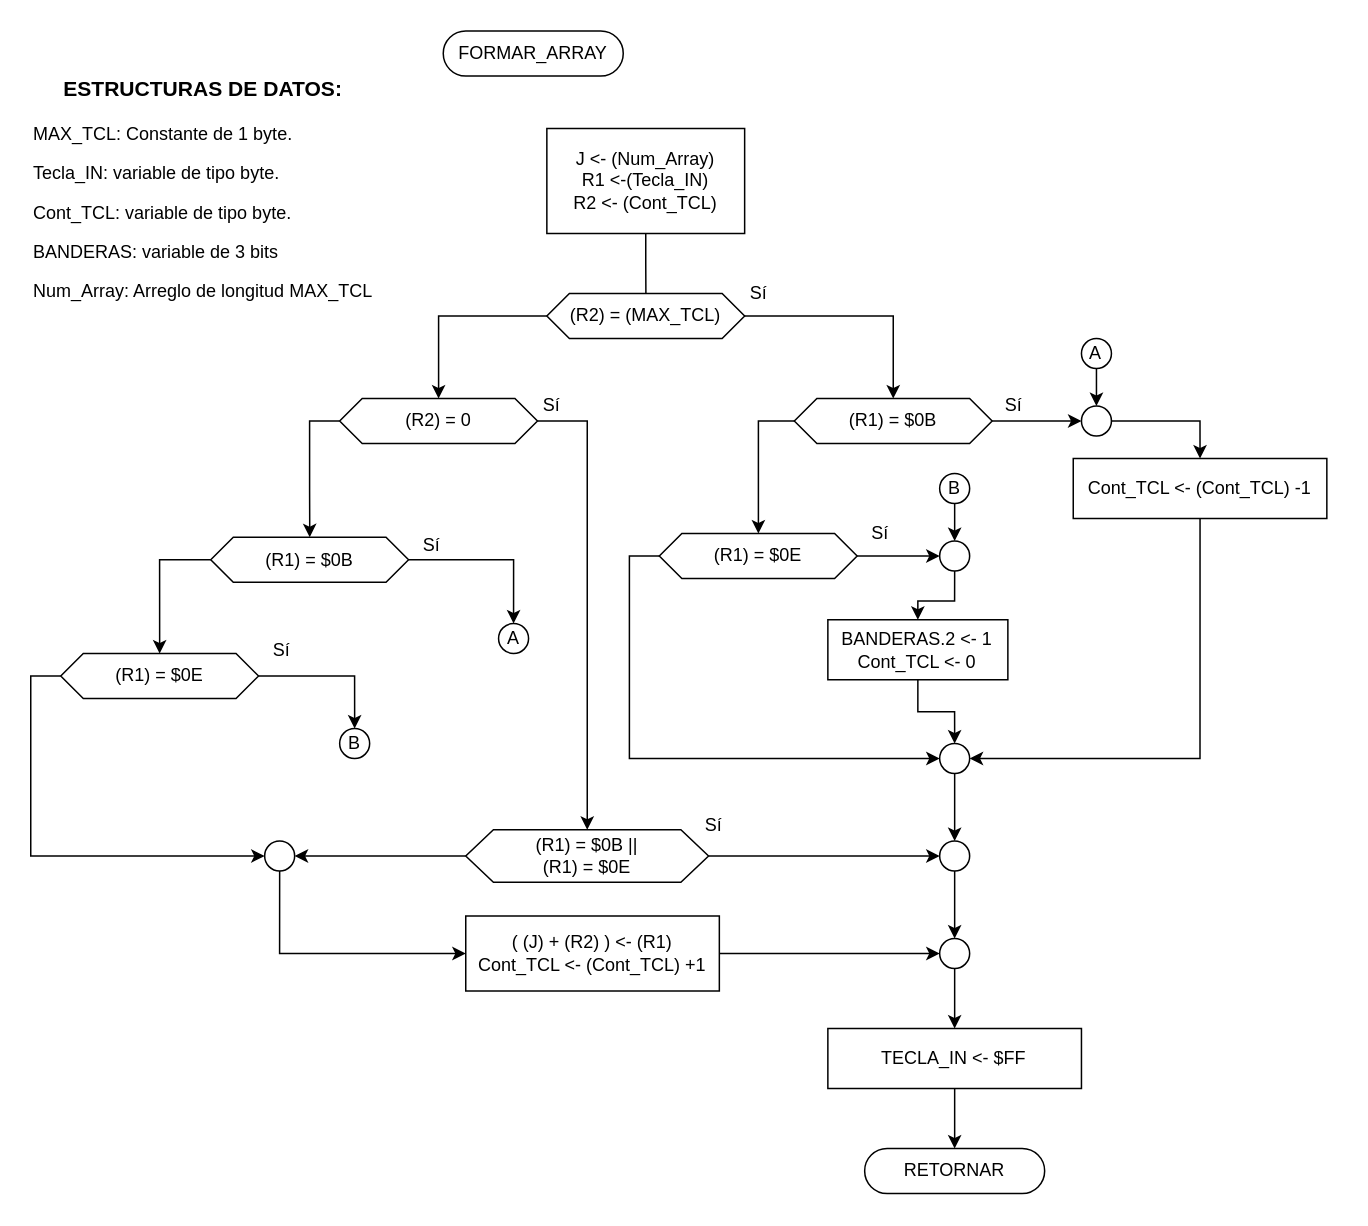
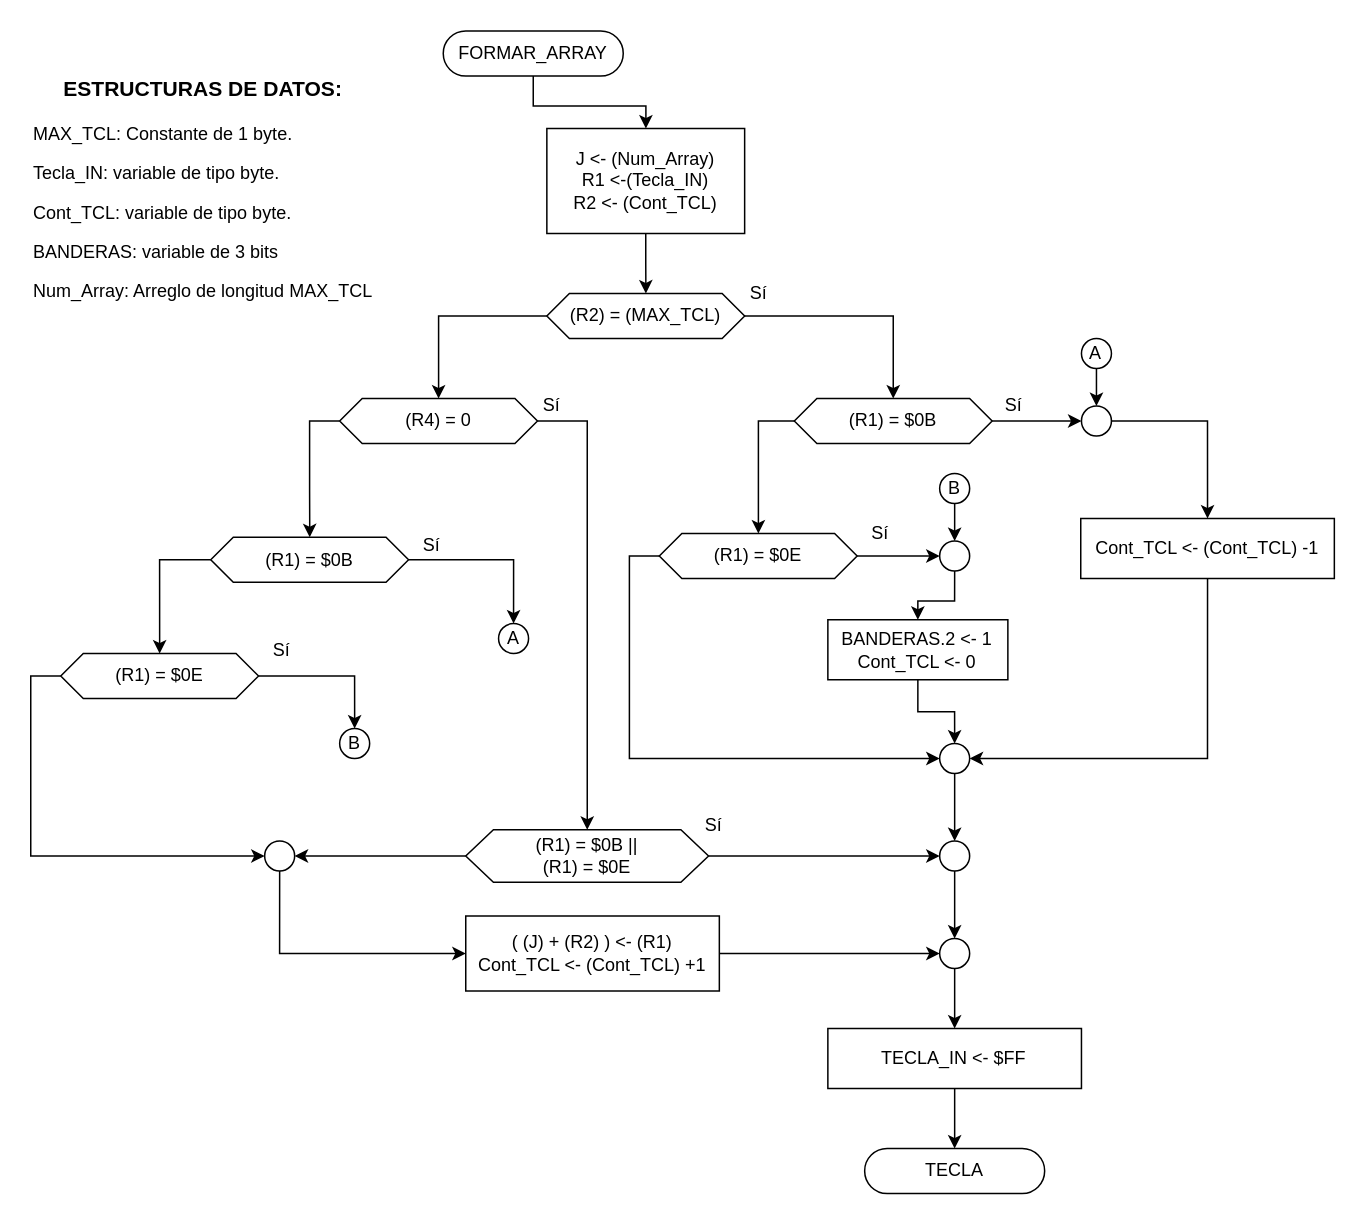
none -> (581, 106)
(646, 286) -> (646, 282)
(439, 421) -> (439, 421)
(1200, 488) -> (1208, 548)
(955, 1171) -> (955, 1171)
